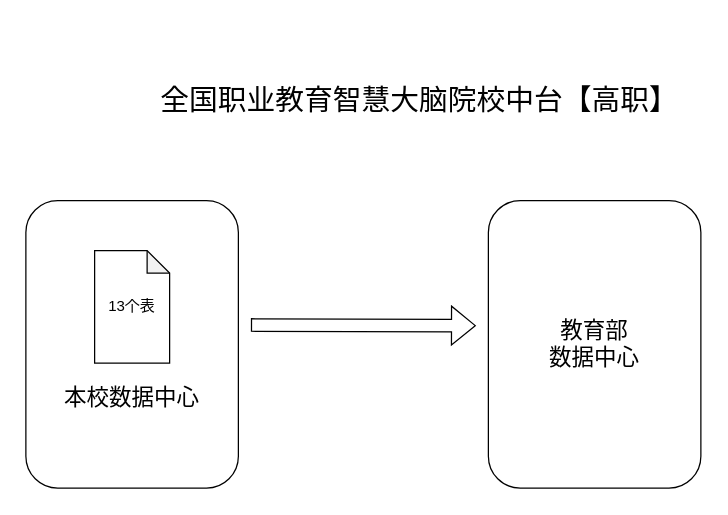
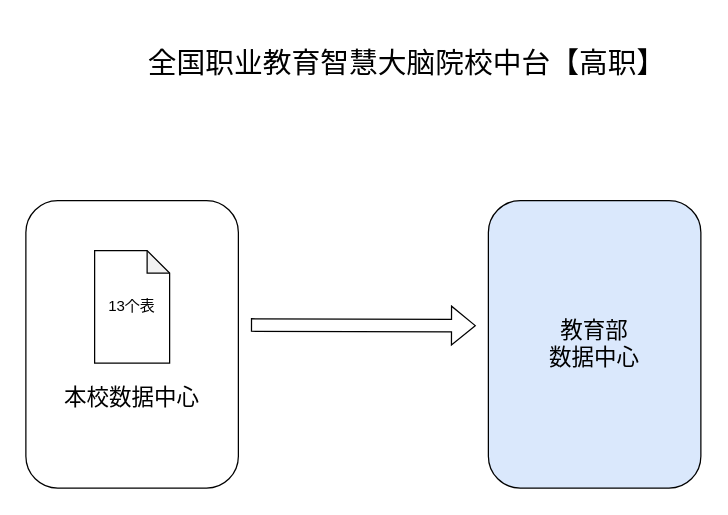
(419, 101) -> (407, 63)
(594, 344) -> (594, 344)
